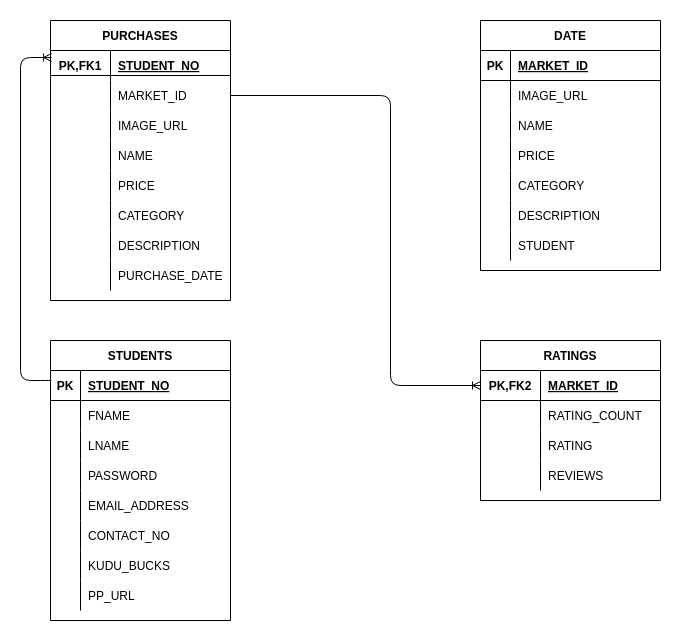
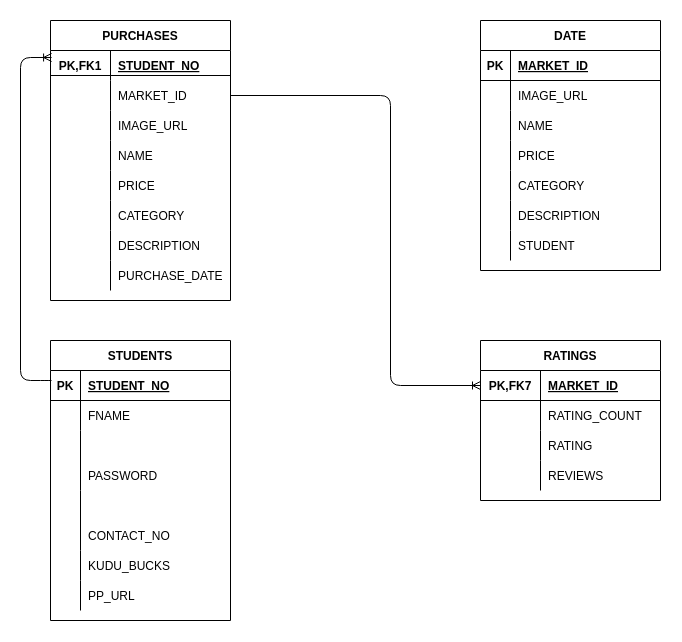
(510, 386) -> (510, 386)
(156, 446) -> none
(156, 506) -> none
